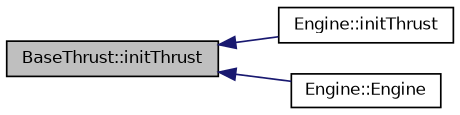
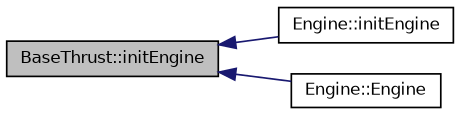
(366, 25) -> (366, 25)
(113, 59) -> (113, 59)
